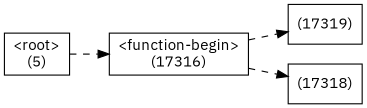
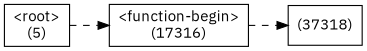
(325, 24) -> none
(325, 84) -> (325, 25)
